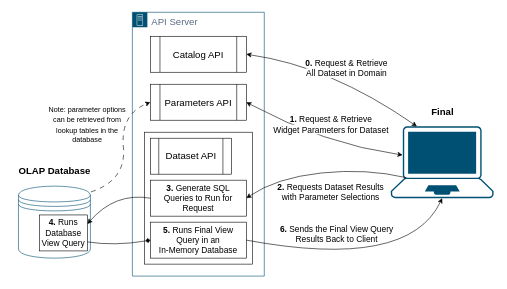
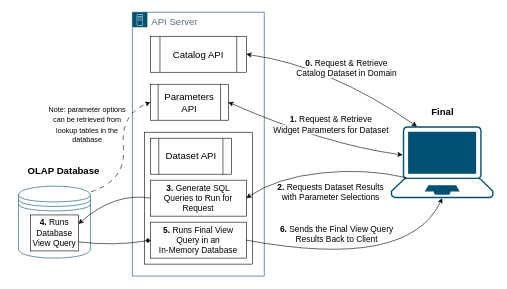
(347, 68) -> (347, 68)
(198, 102) -> (189, 102)
(54, 171) -> (63, 171)
(63, 233) -> (54, 233)
